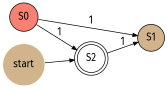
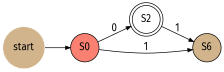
(60, 33) -> (114, 29)
(151, 38) -> (207, 48)
(57, 62) -> (55, 48)
